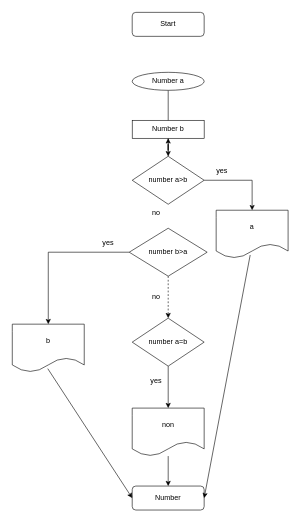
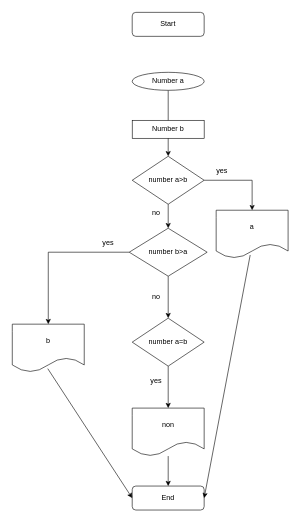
(168, 155) -> (168, 222)
(168, 294) -> (168, 294)
(168, 498) -> (168, 498)
